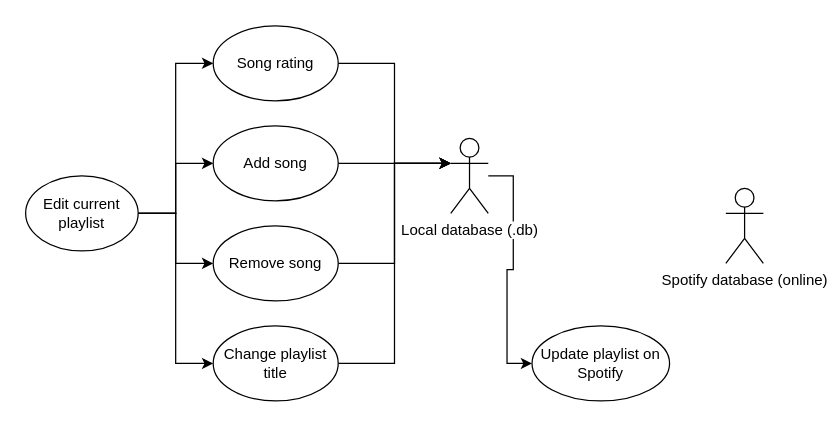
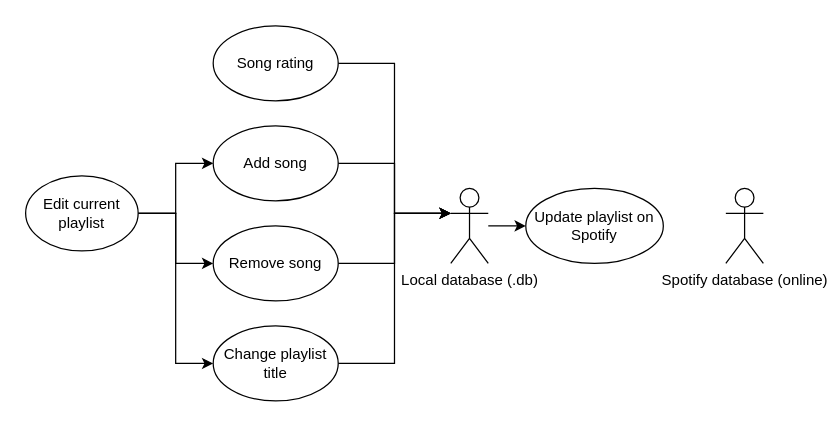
(176, 98) -> none
(469, 176) -> (469, 226)
(601, 363) -> (594, 226)
